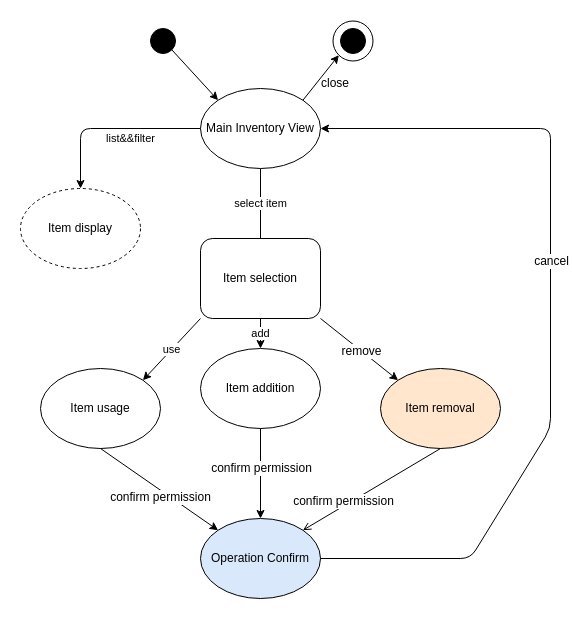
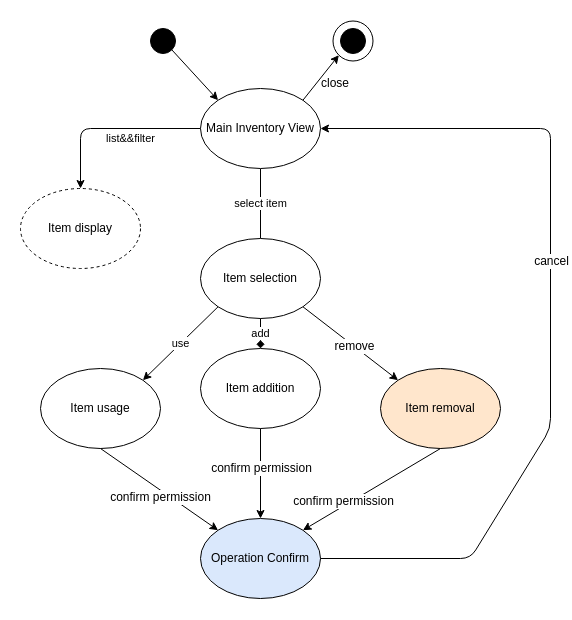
(261, 279) -> (261, 279)
(261, 340) -> (261, 340)
(308, 527) -> (310, 526)
